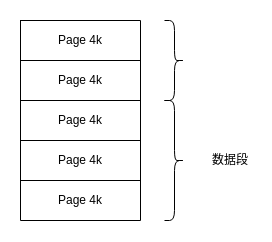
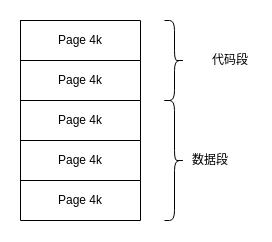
none -> (231, 61)
(231, 161) -> (211, 161)
